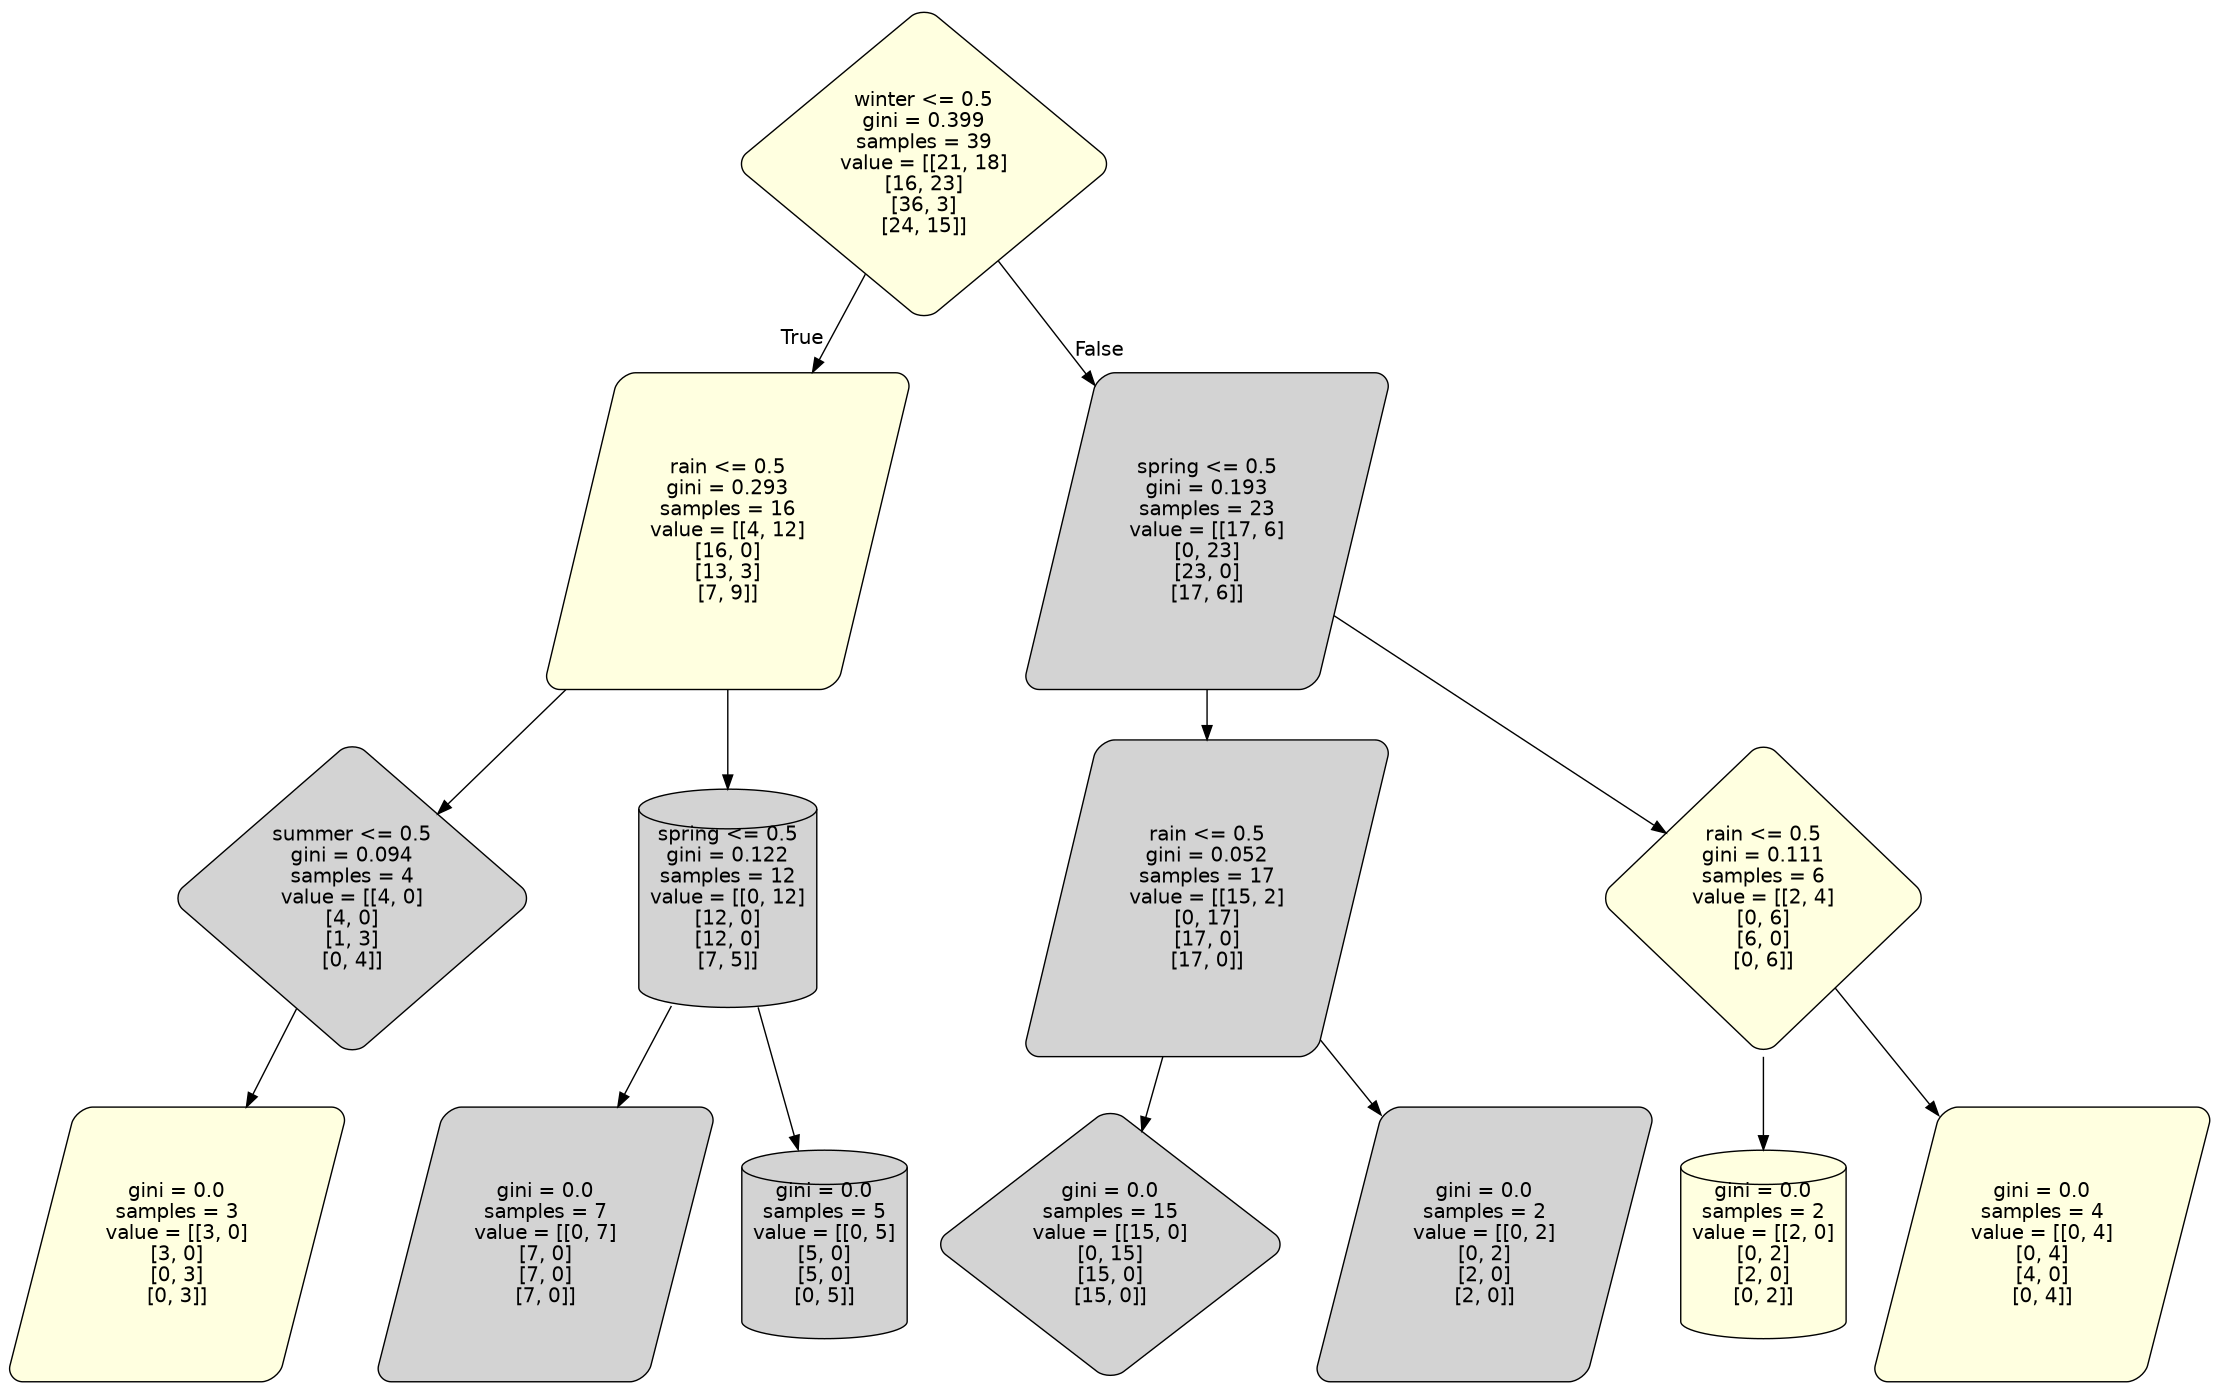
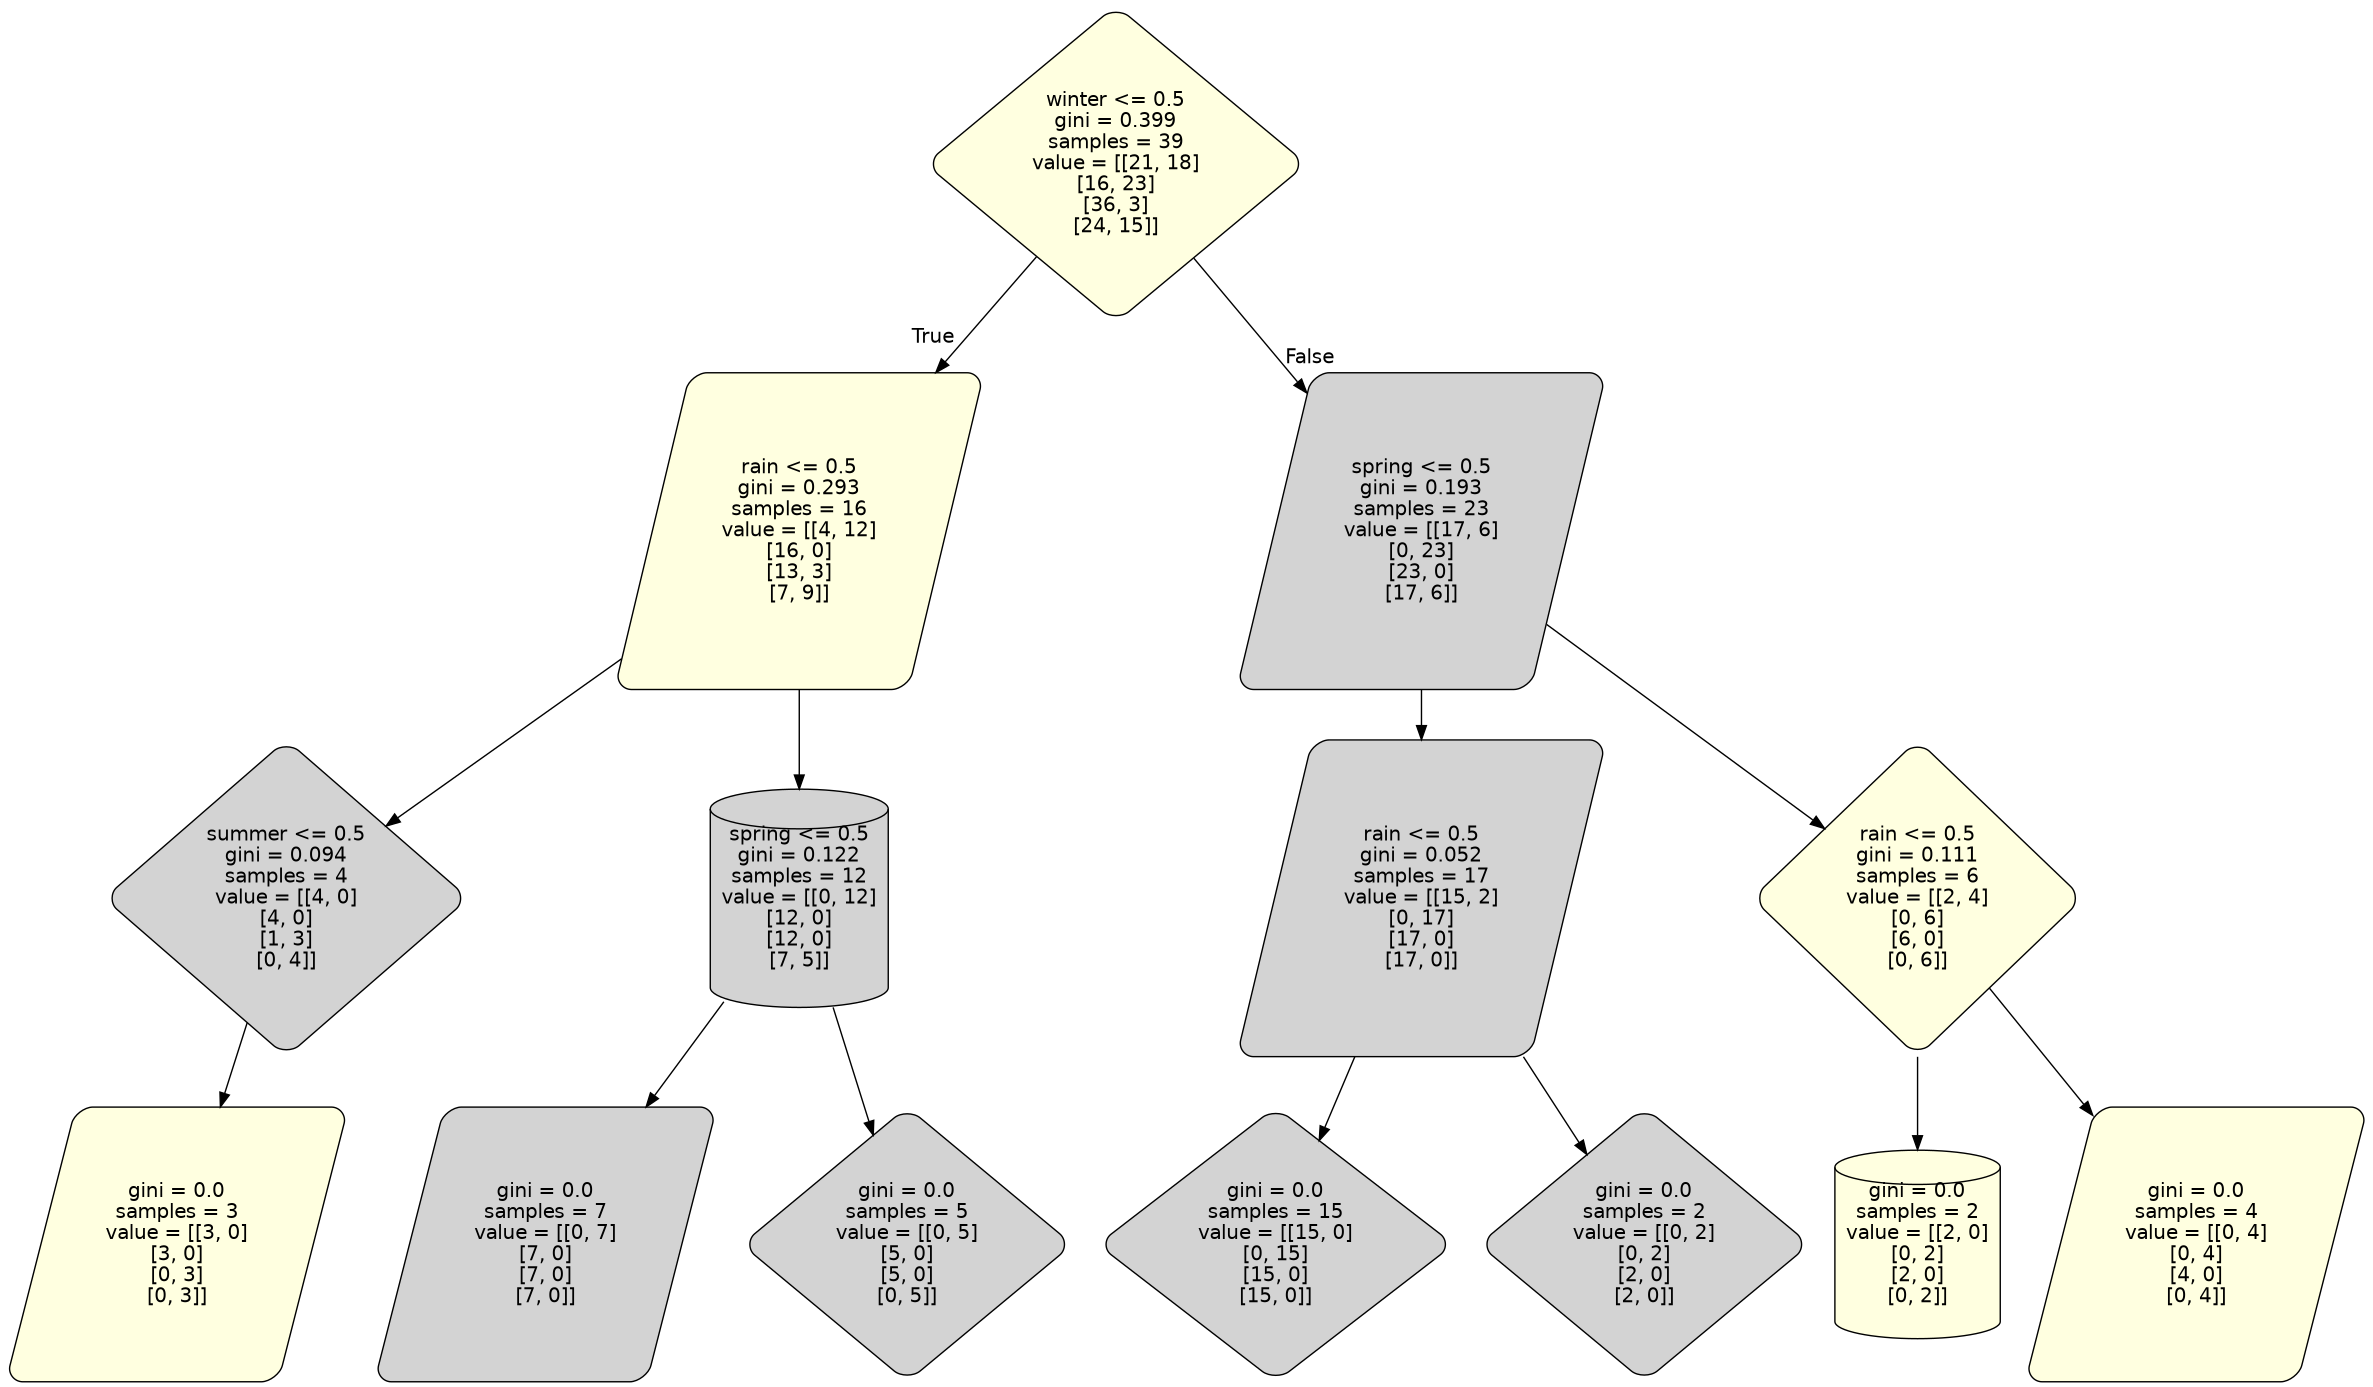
(824, 1244) -> (907, 1244)
(1484, 1244) -> (1644, 1244)
